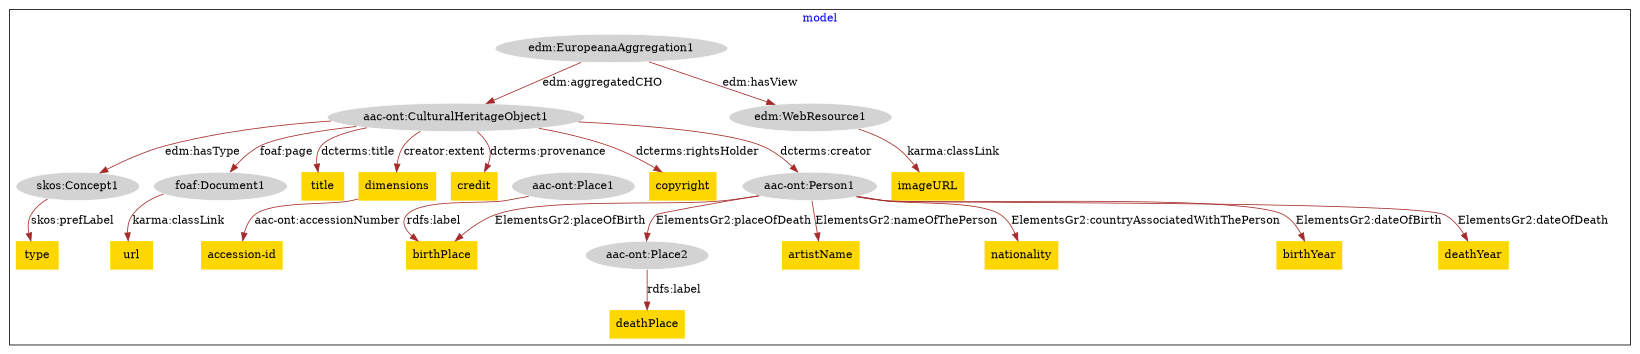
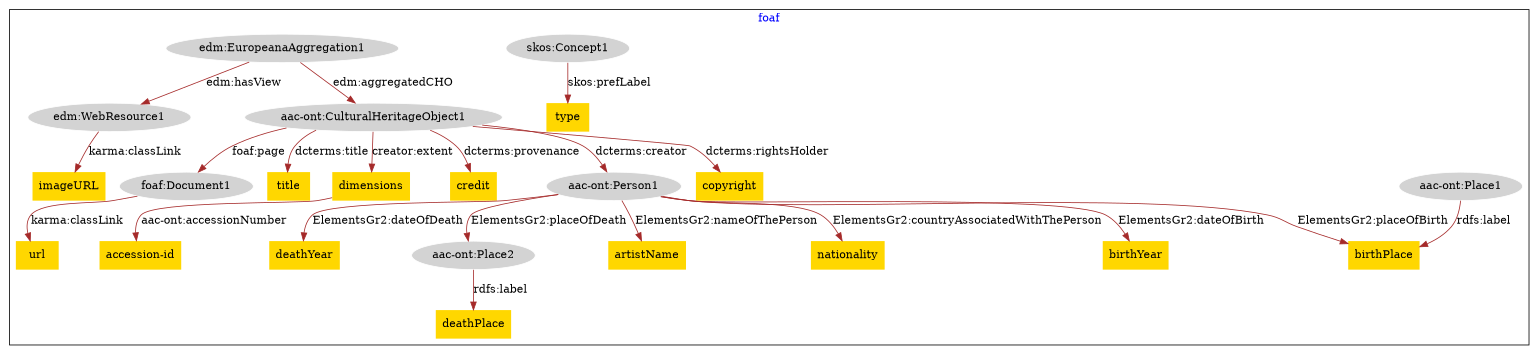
(820, 19) -> (769, 19)
(217, 135) -> none
